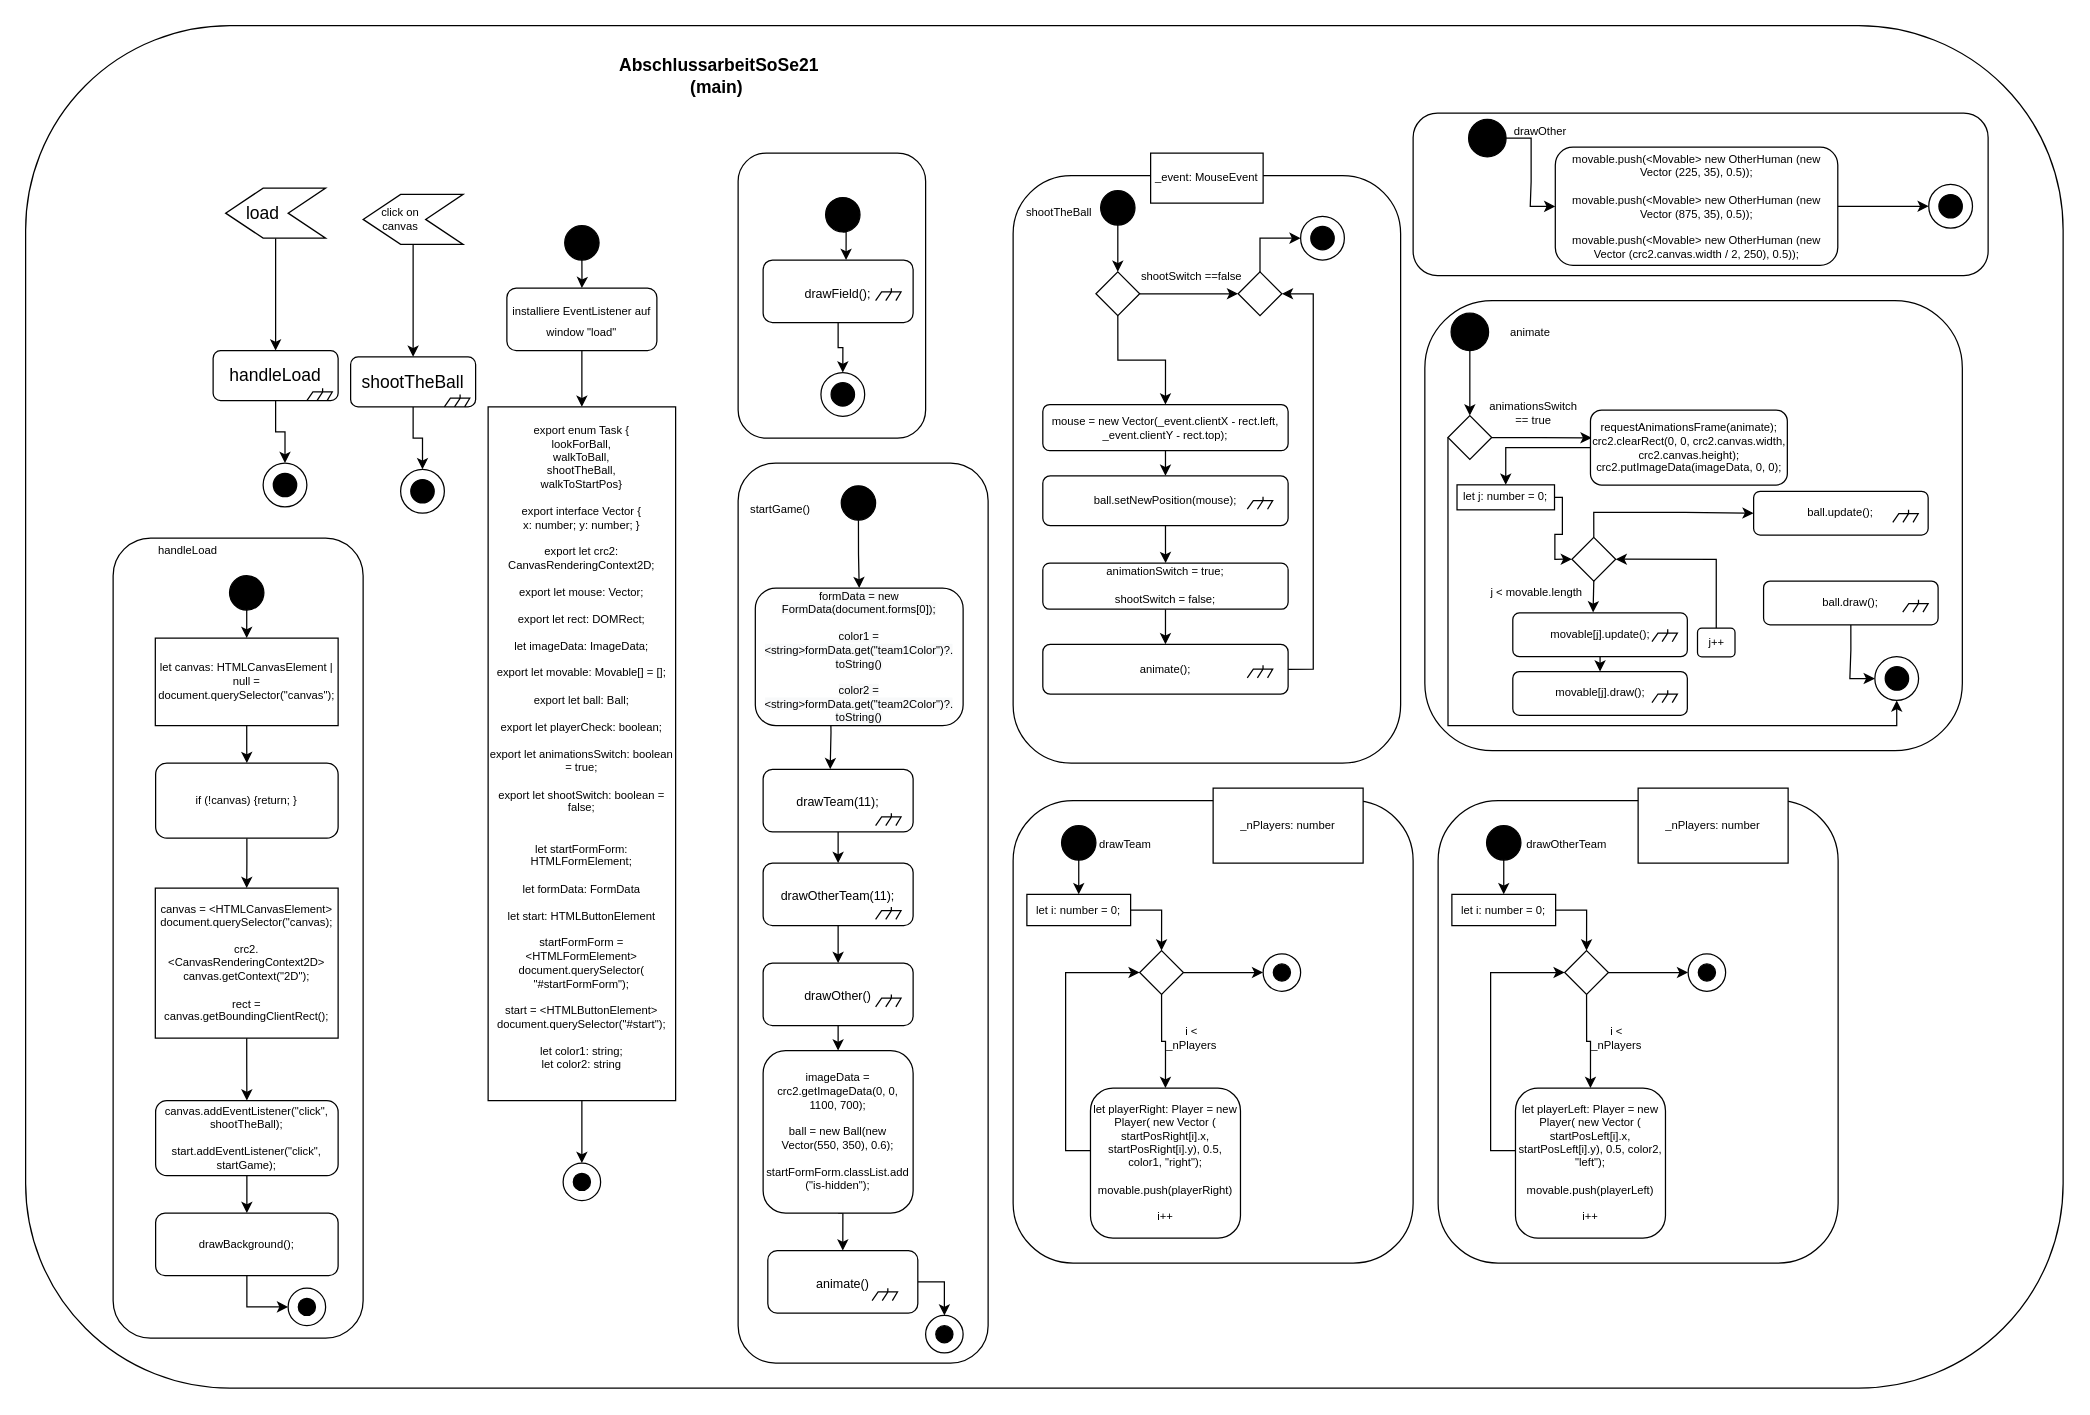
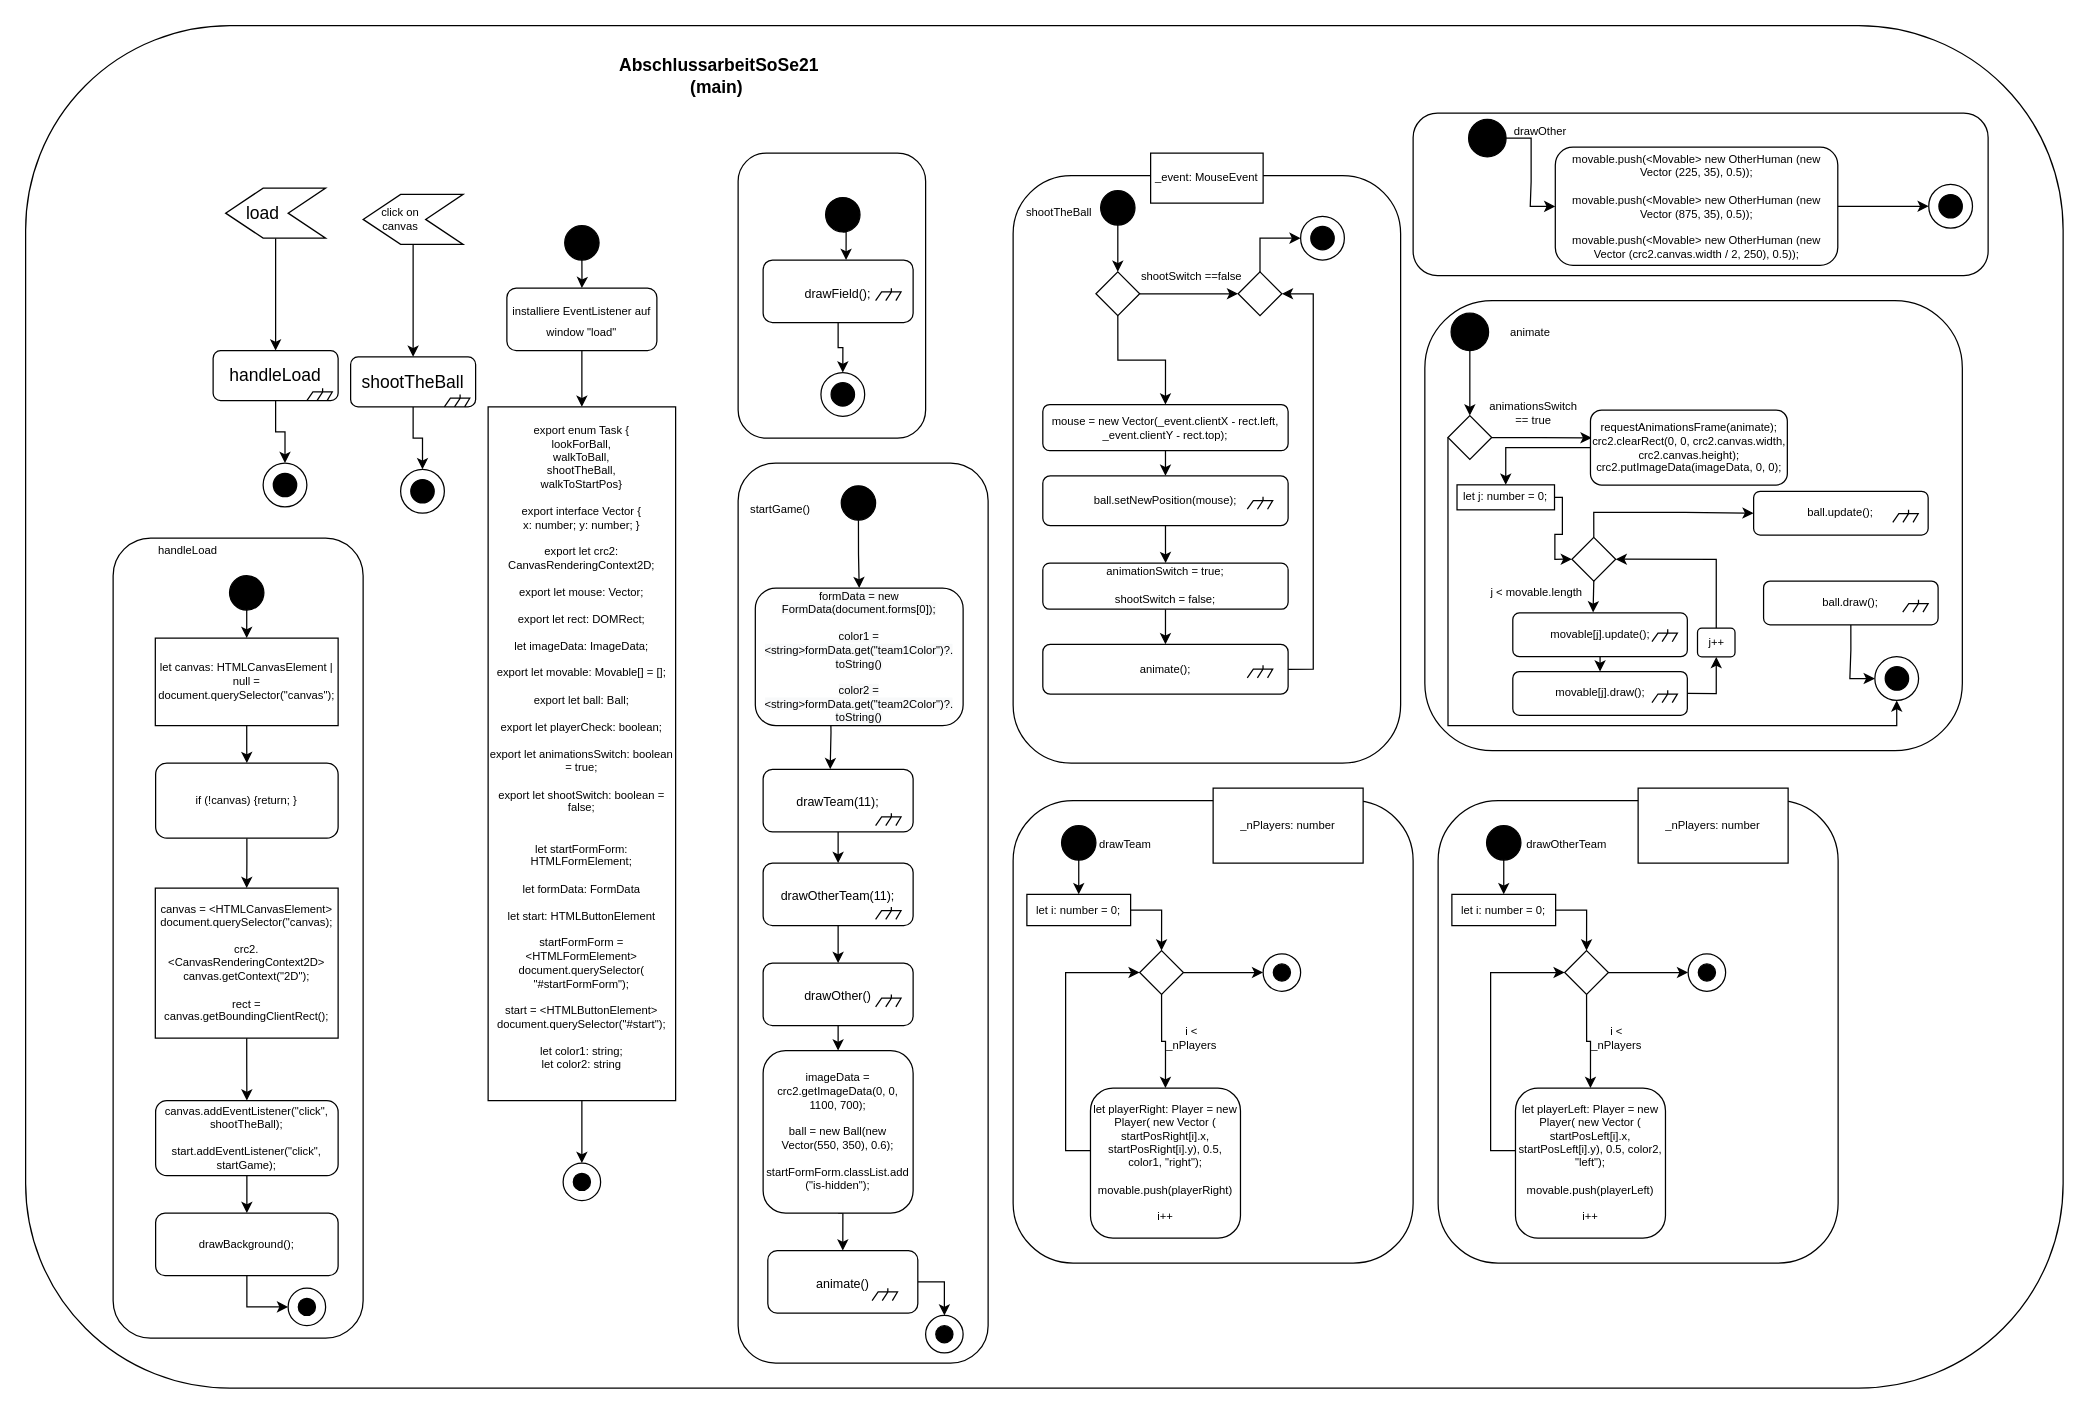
none -> (1716, 694)
